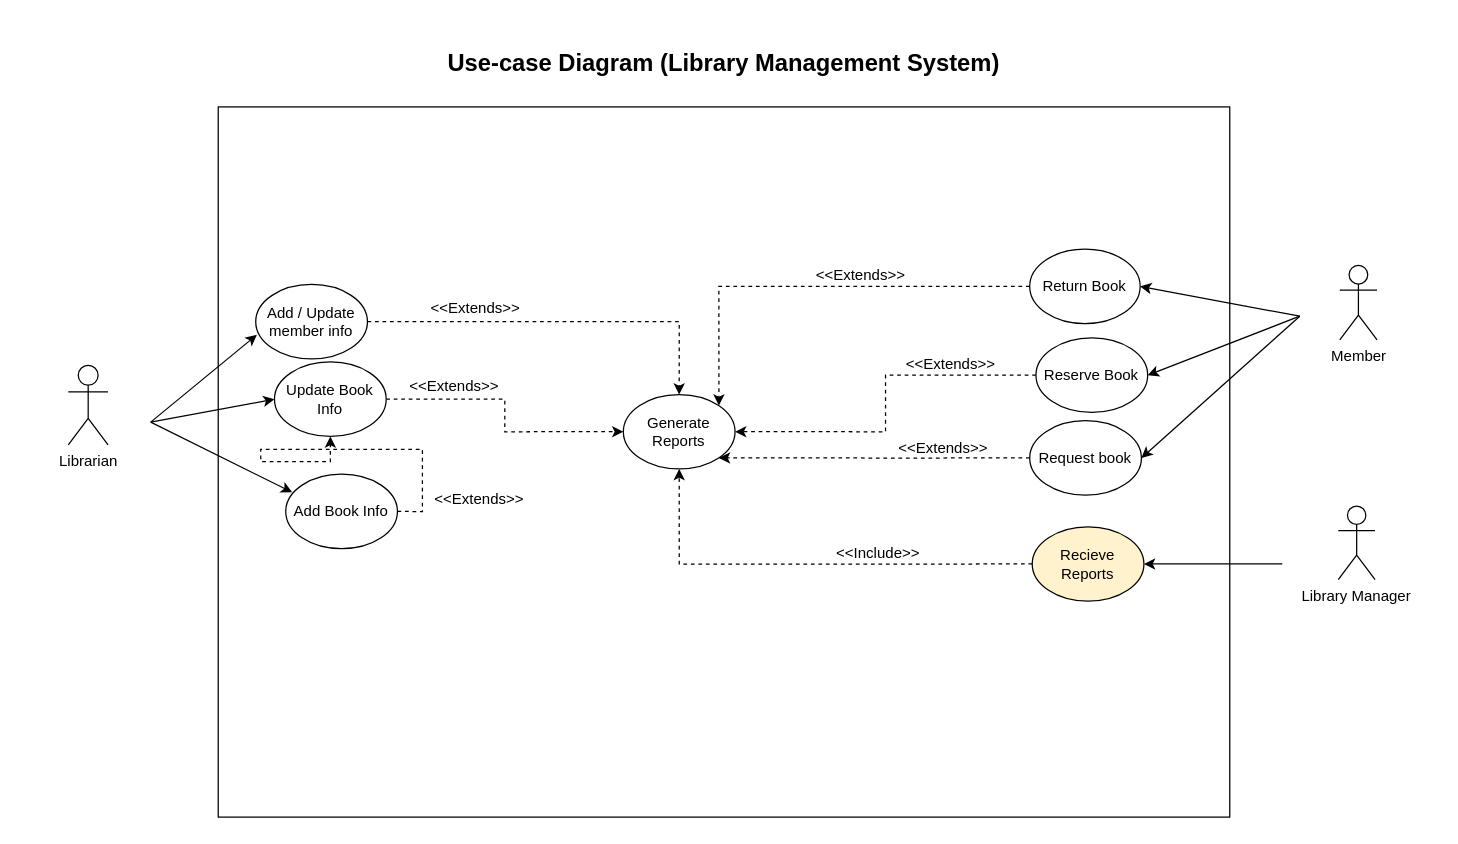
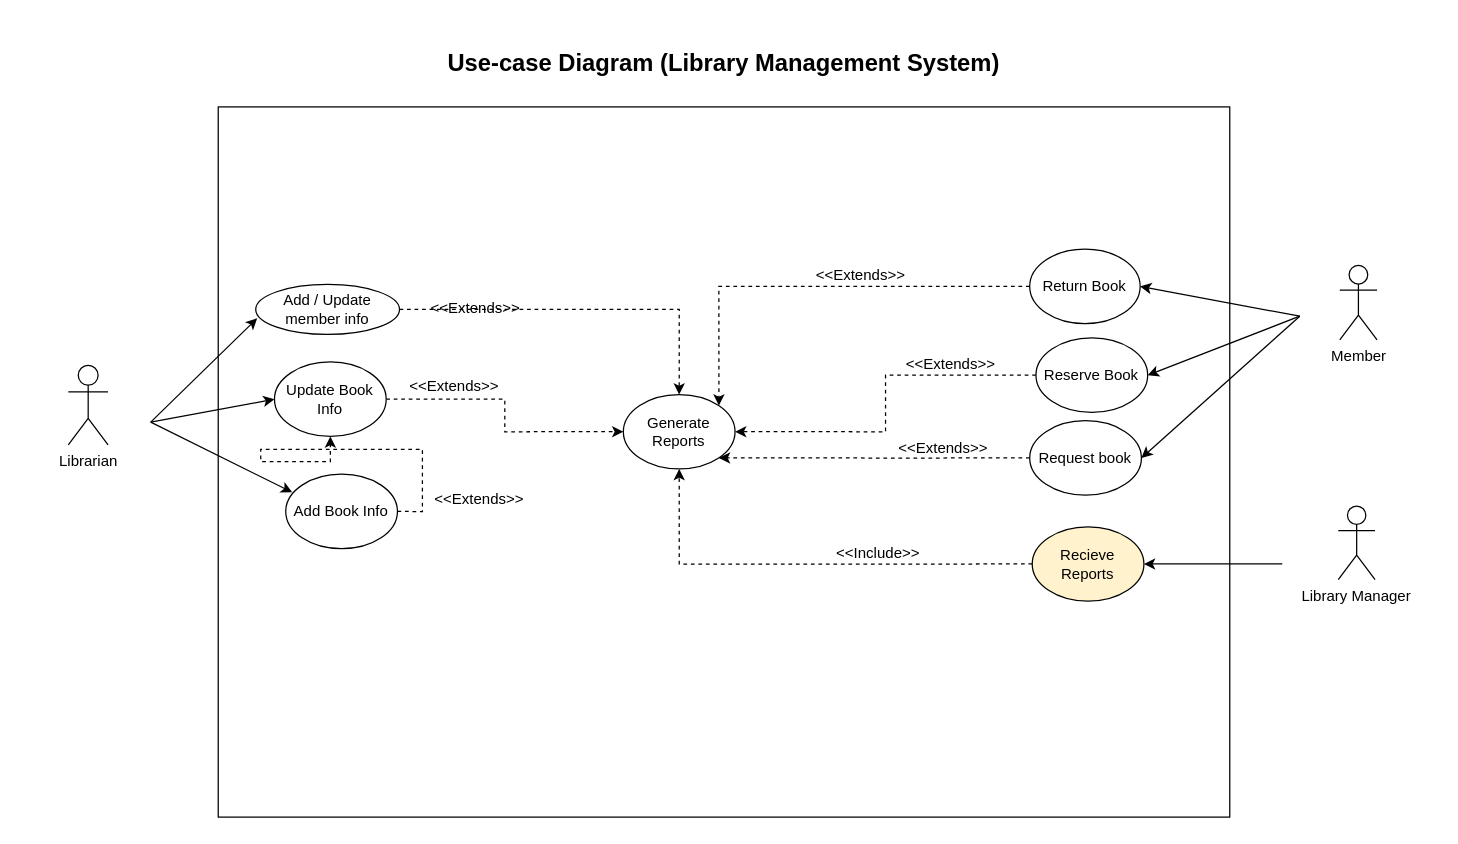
(311, 322) -> (328, 309)
